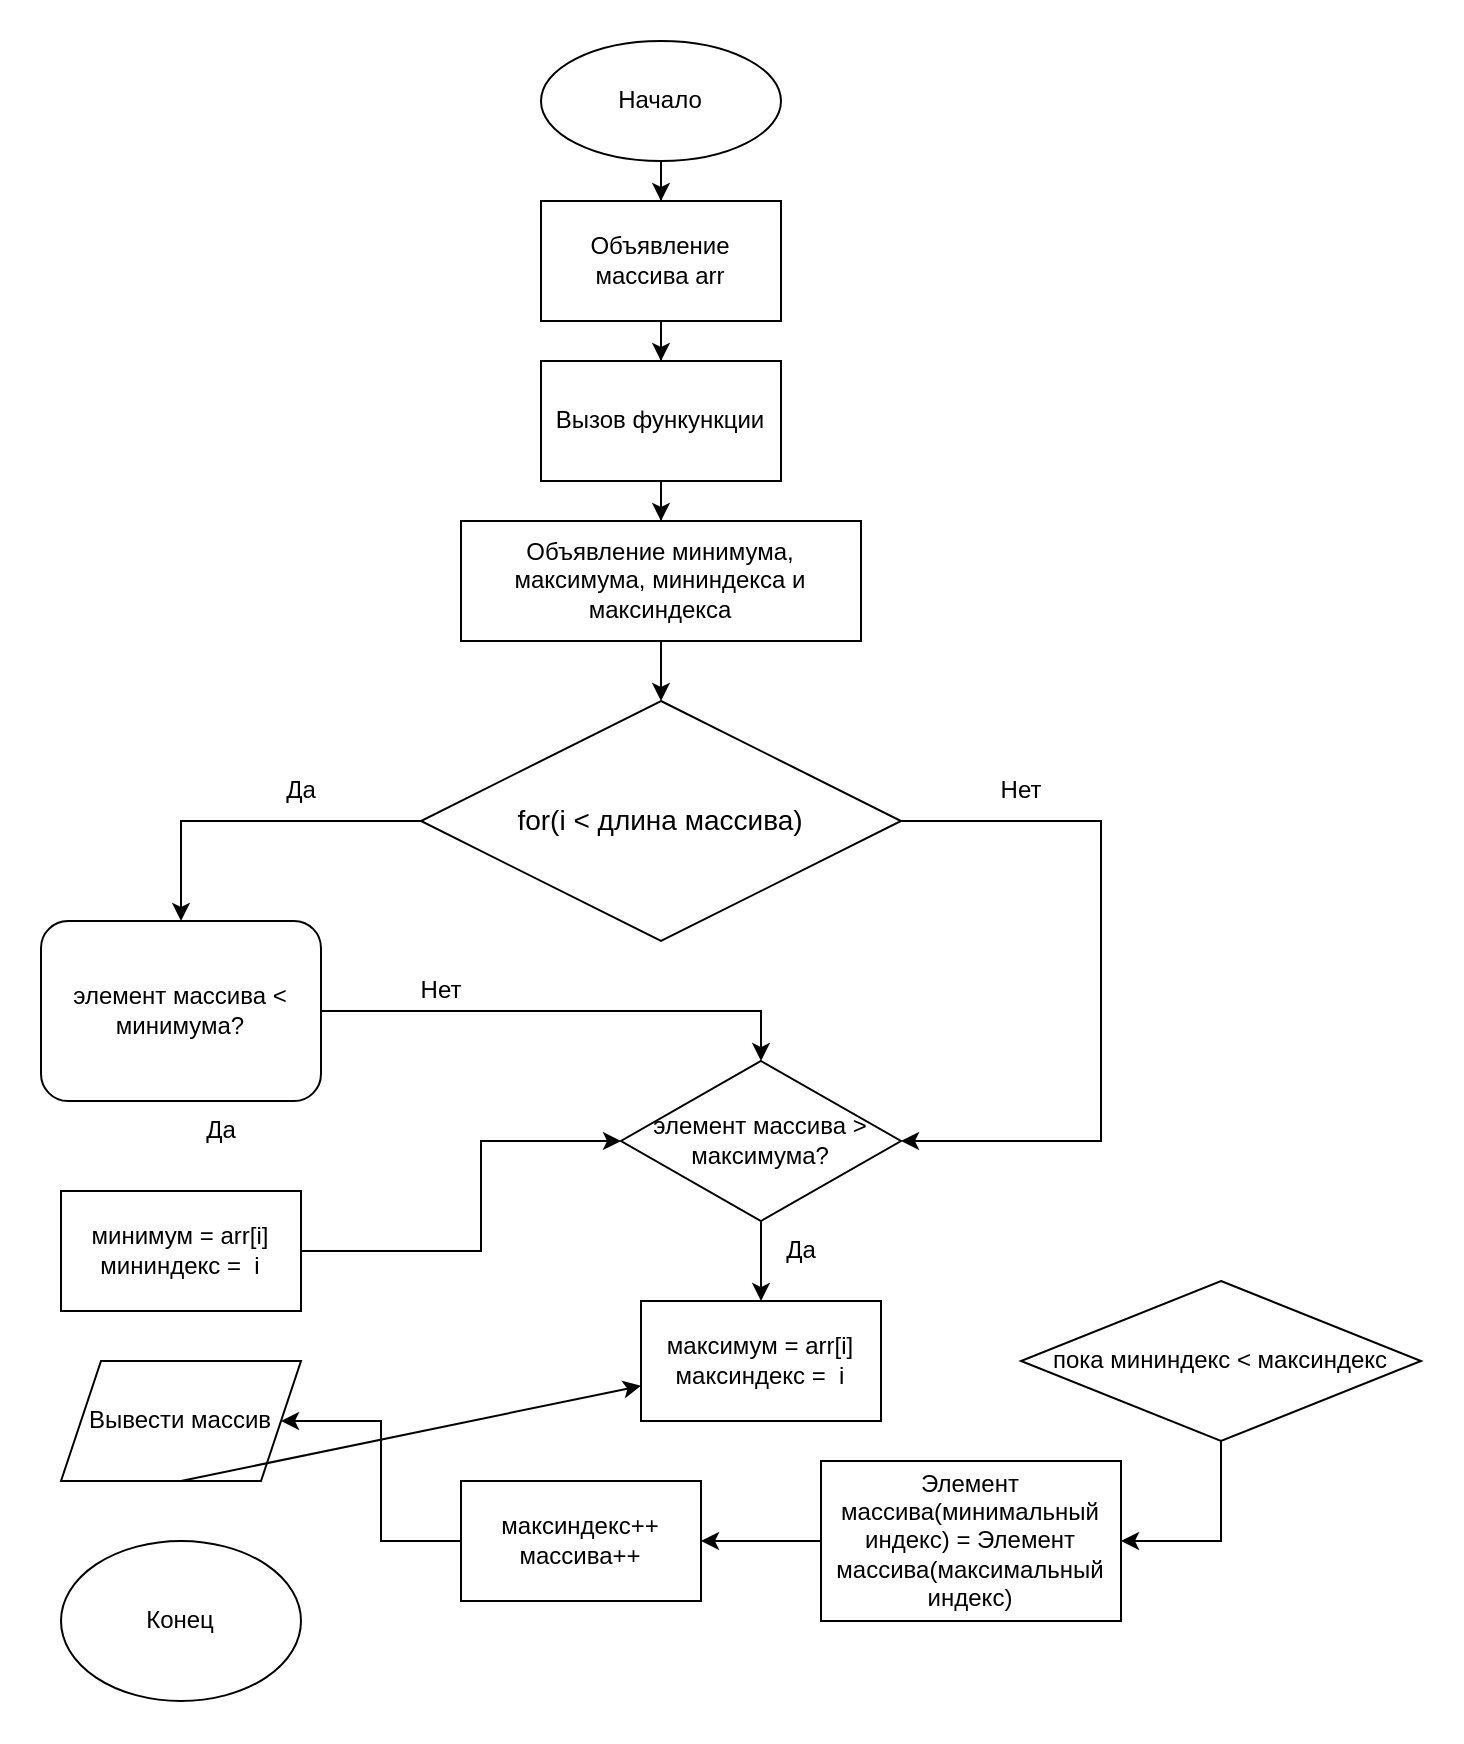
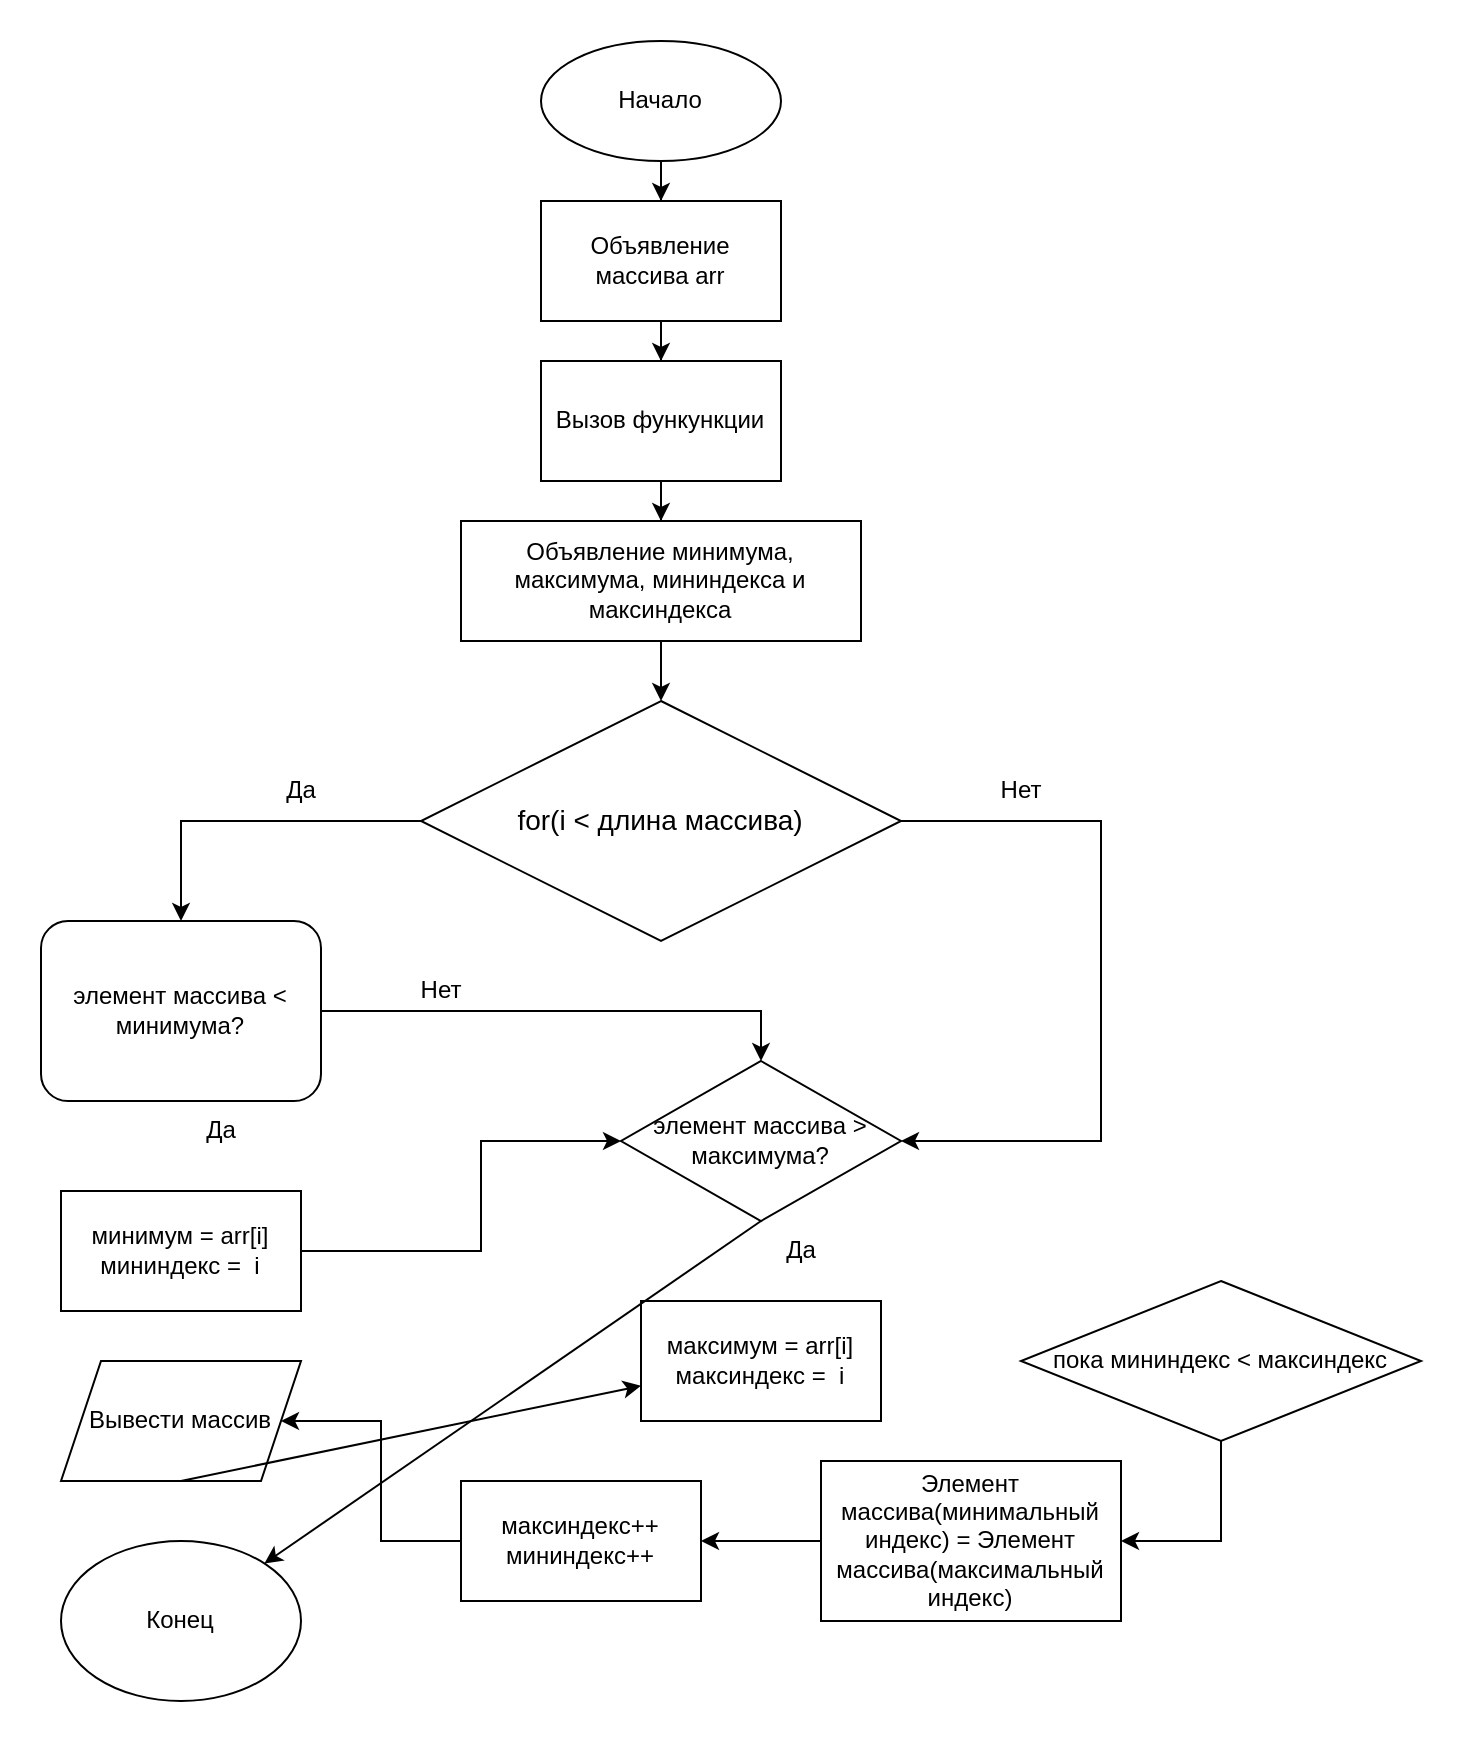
(761, 1254) -> (619, 1319)
(581, 1541) -> (581, 1541)
